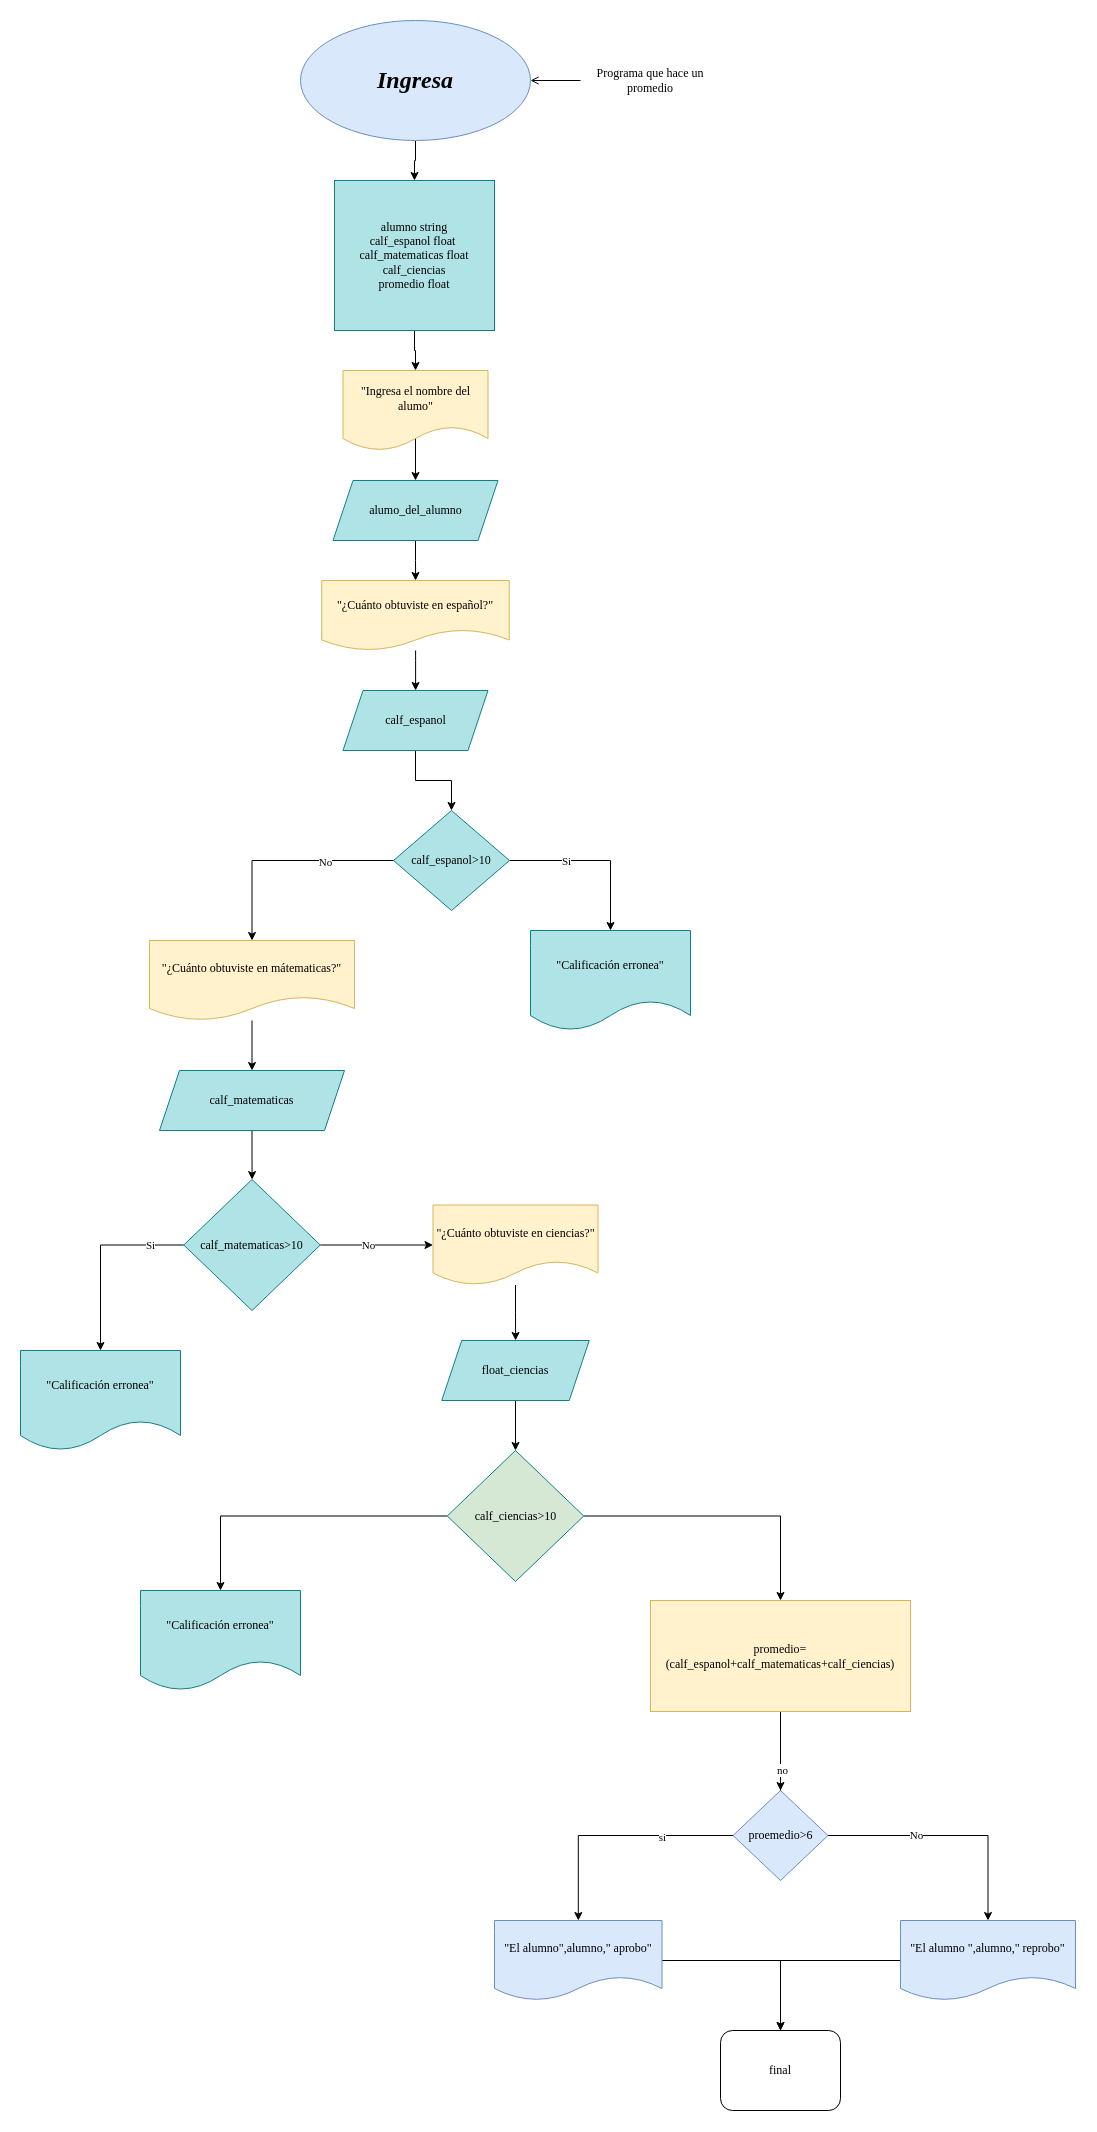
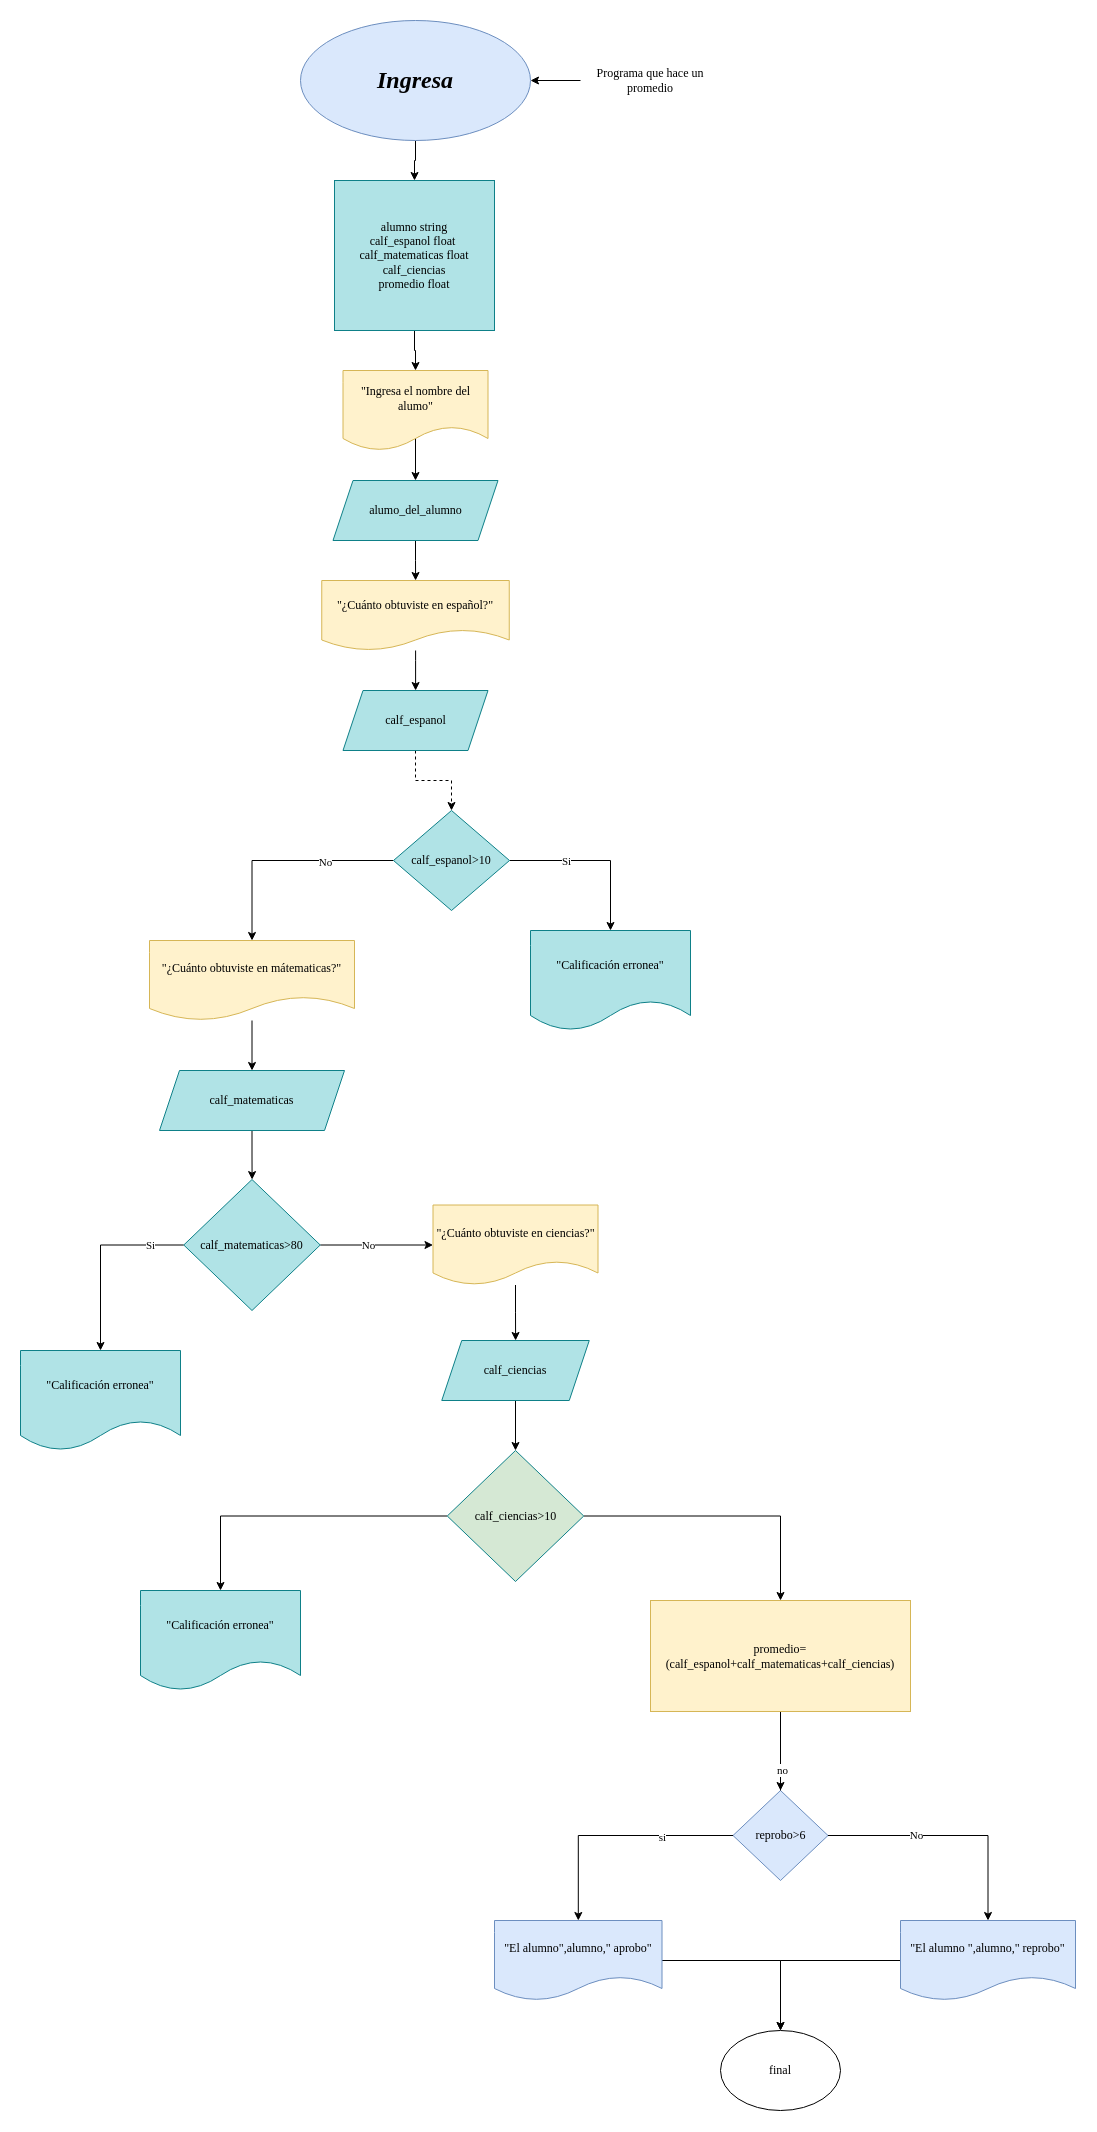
(536, 81) -> (538, 81)
(431, 781) -> (431, 781)
(252, 1246) -> (252, 1246)
(516, 1371) -> (516, 1371)
(781, 1836) -> (781, 1836)
(781, 2071) -> (781, 2071)
